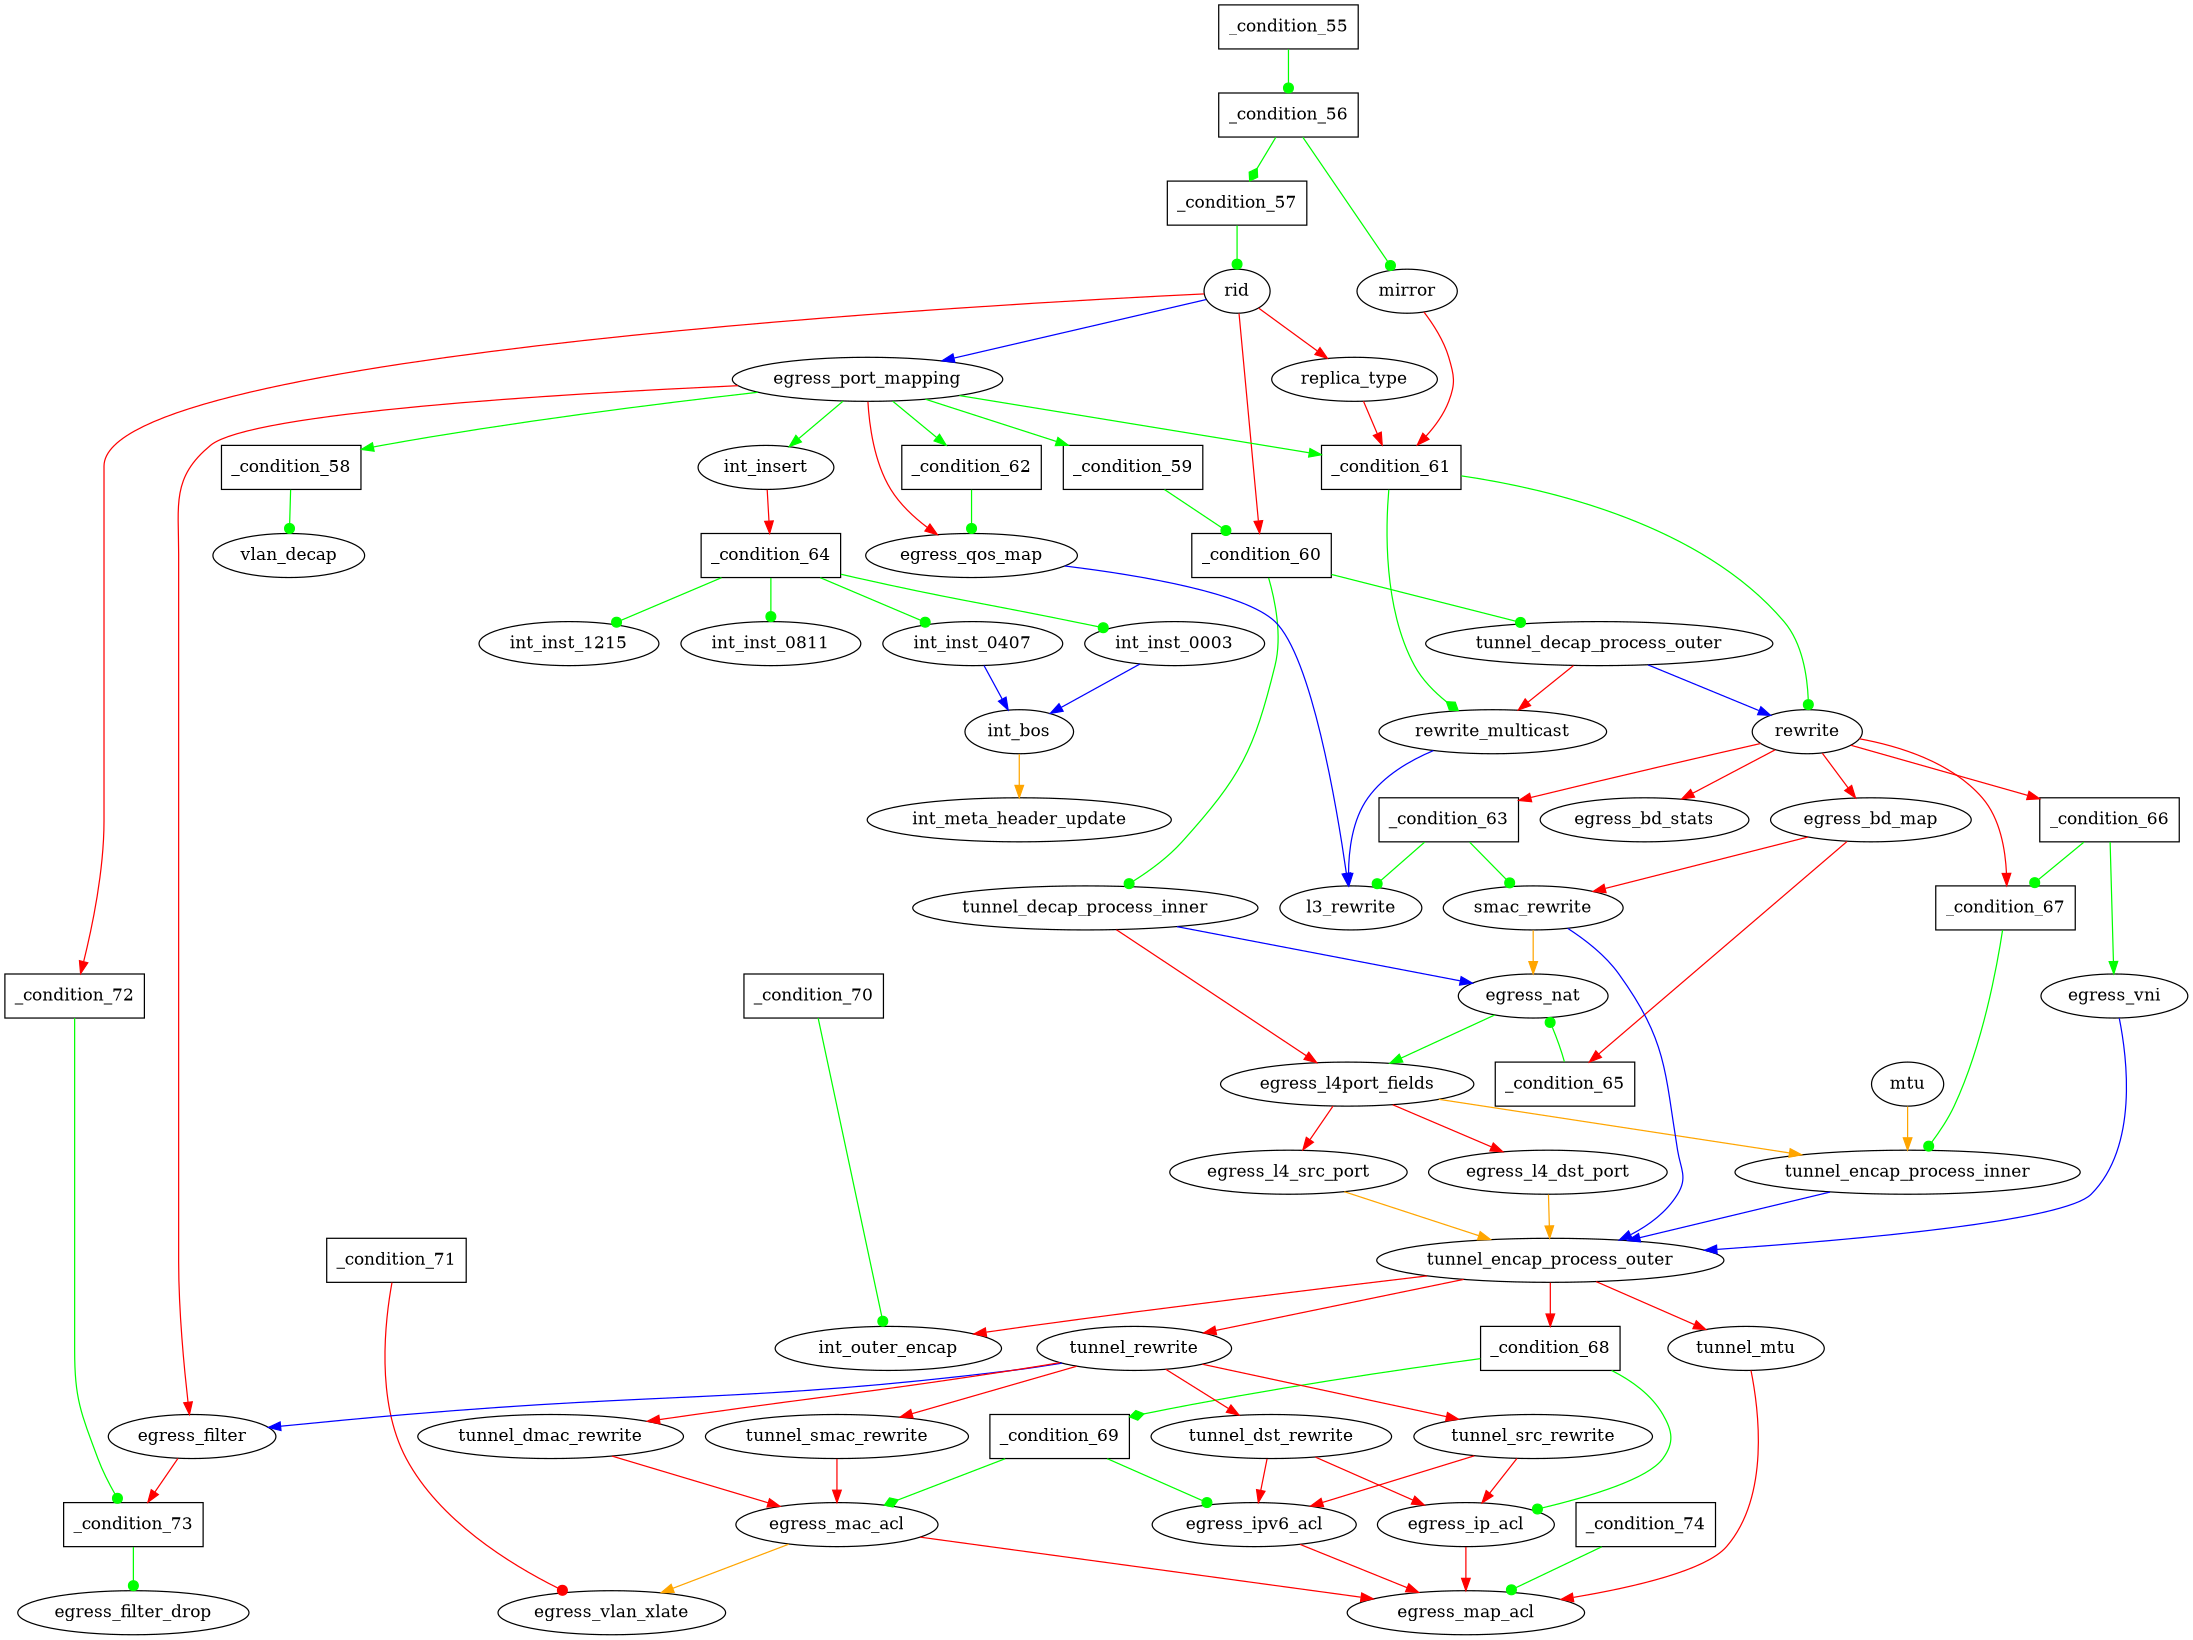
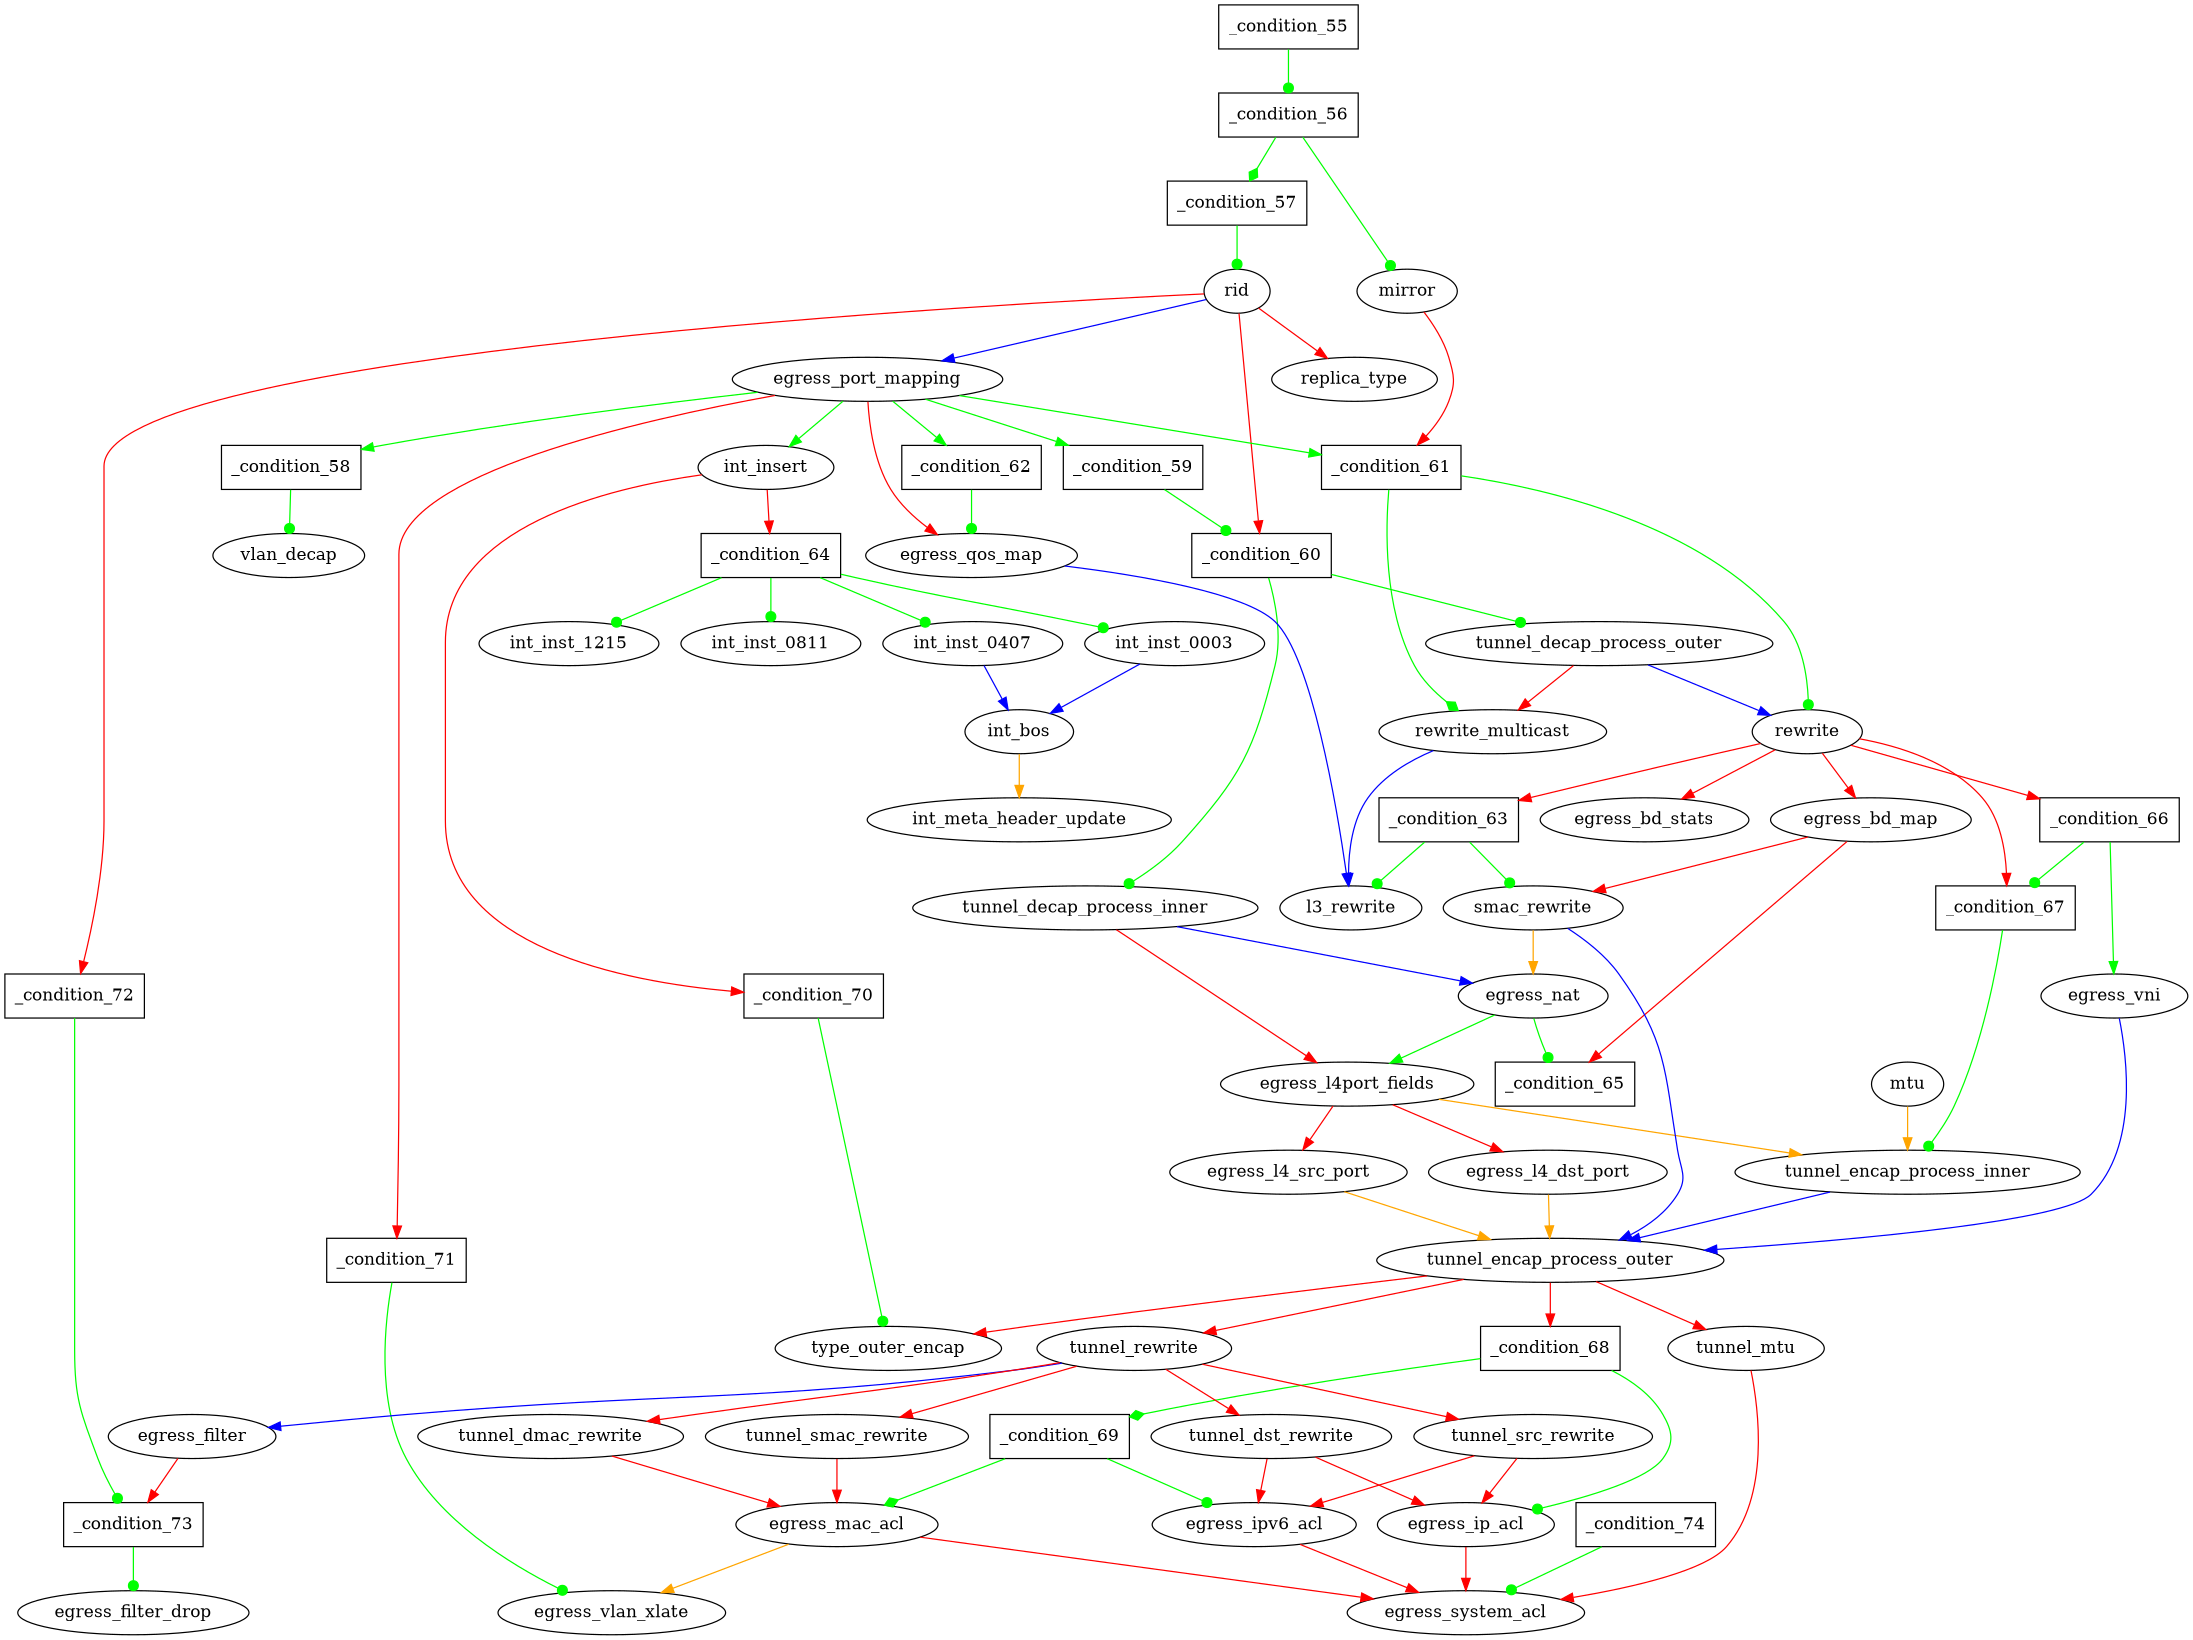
(1370, 417) -> none
(179, 652) -> (399, 678)
none -> (445, 747)
(1559, 1044) -> (1539, 1036)
(888, 1348) -> (888, 1348)
(412, 1468) -> (412, 1468)
(1466, 1613) -> (1466, 1613)
